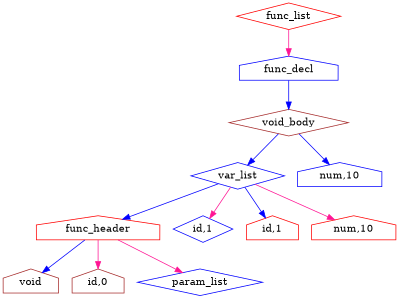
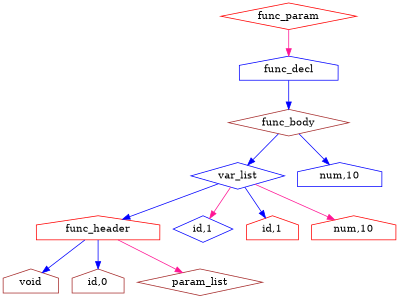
(289, 16) -> (289, 16)
(289, 123) -> (289, 123)
(98, 251) -> (98, 251)
(200, 282) -> (200, 282)
